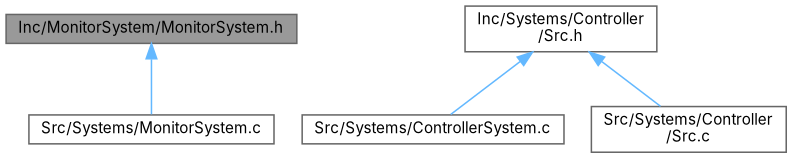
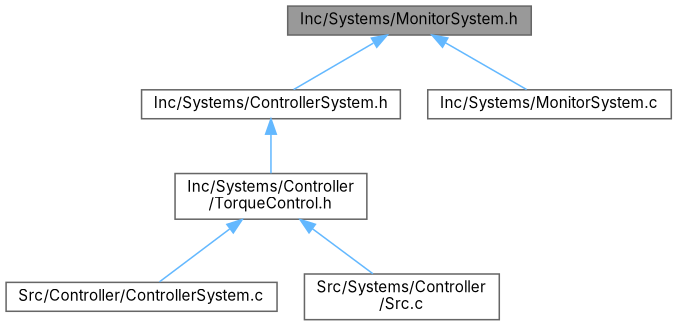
(151, 29) -> (409, 21)
(561, 29) -> (271, 196)
none -> (271, 104)
(151, 129) -> (550, 104)
(433, 129) -> (142, 297)
